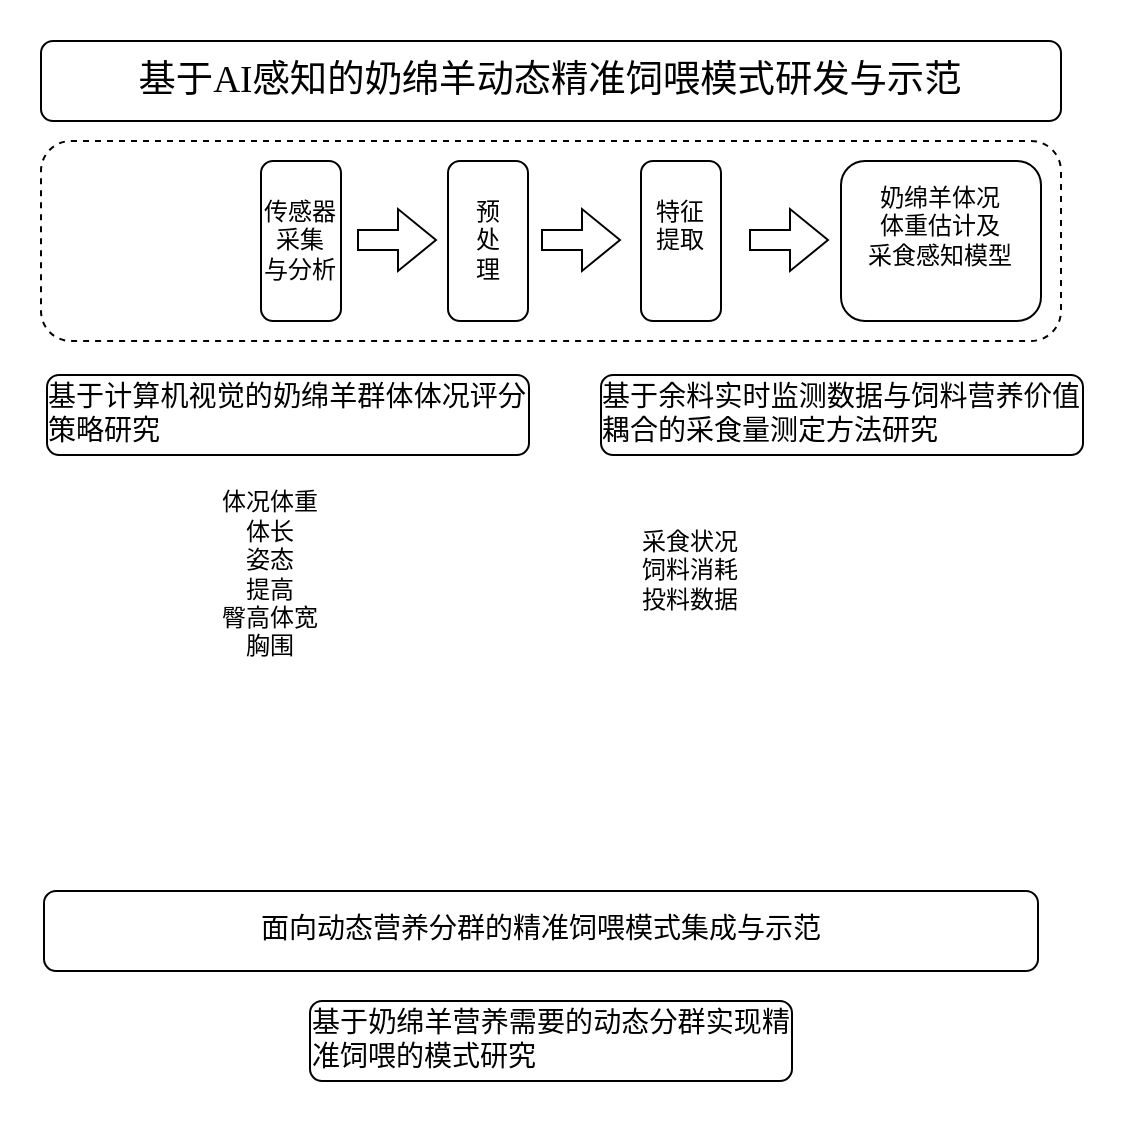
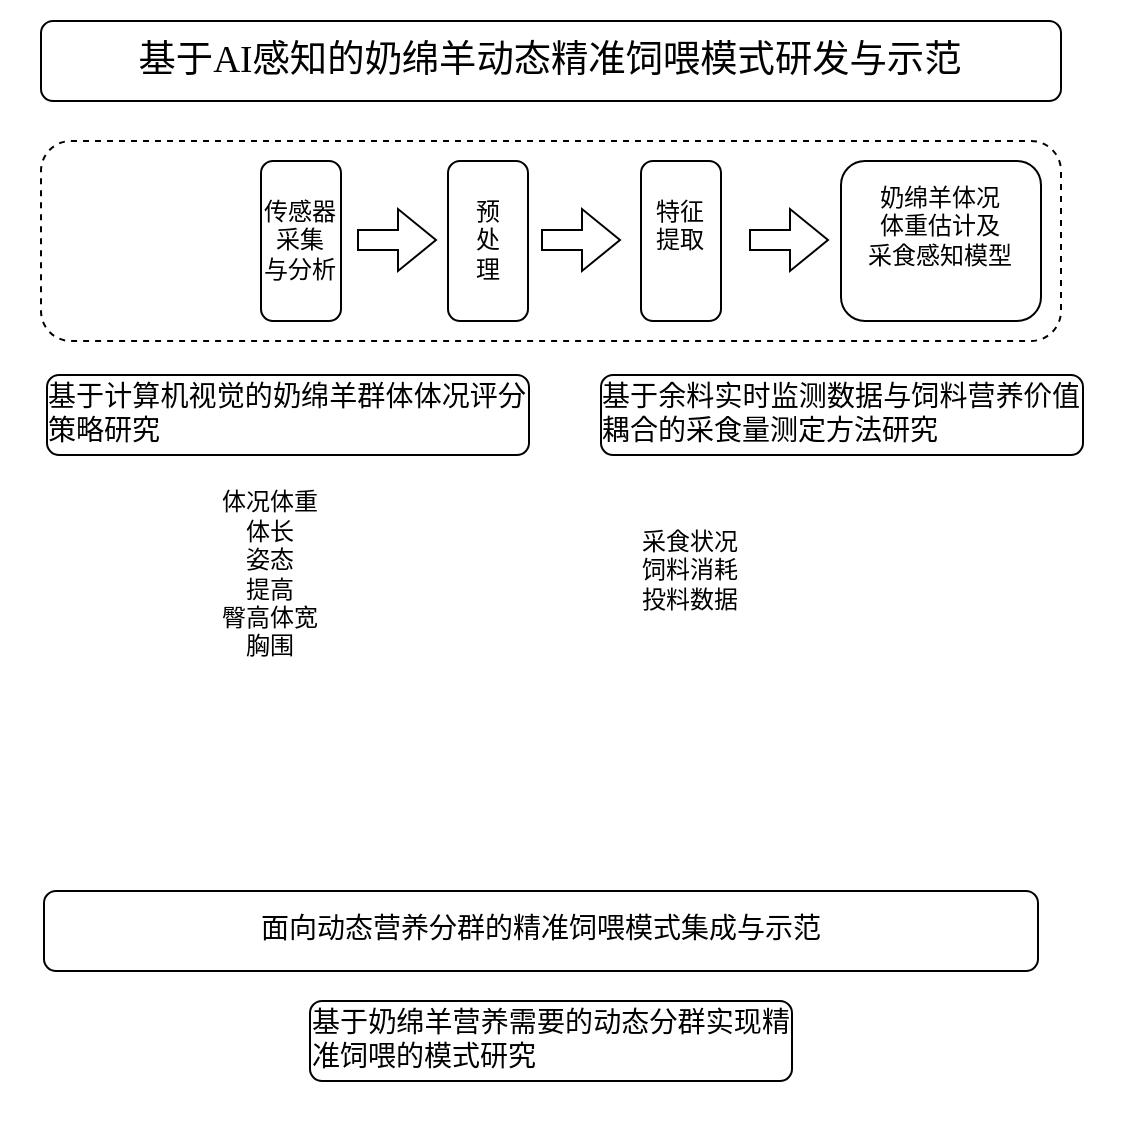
(551, 81) -> (551, 61)
